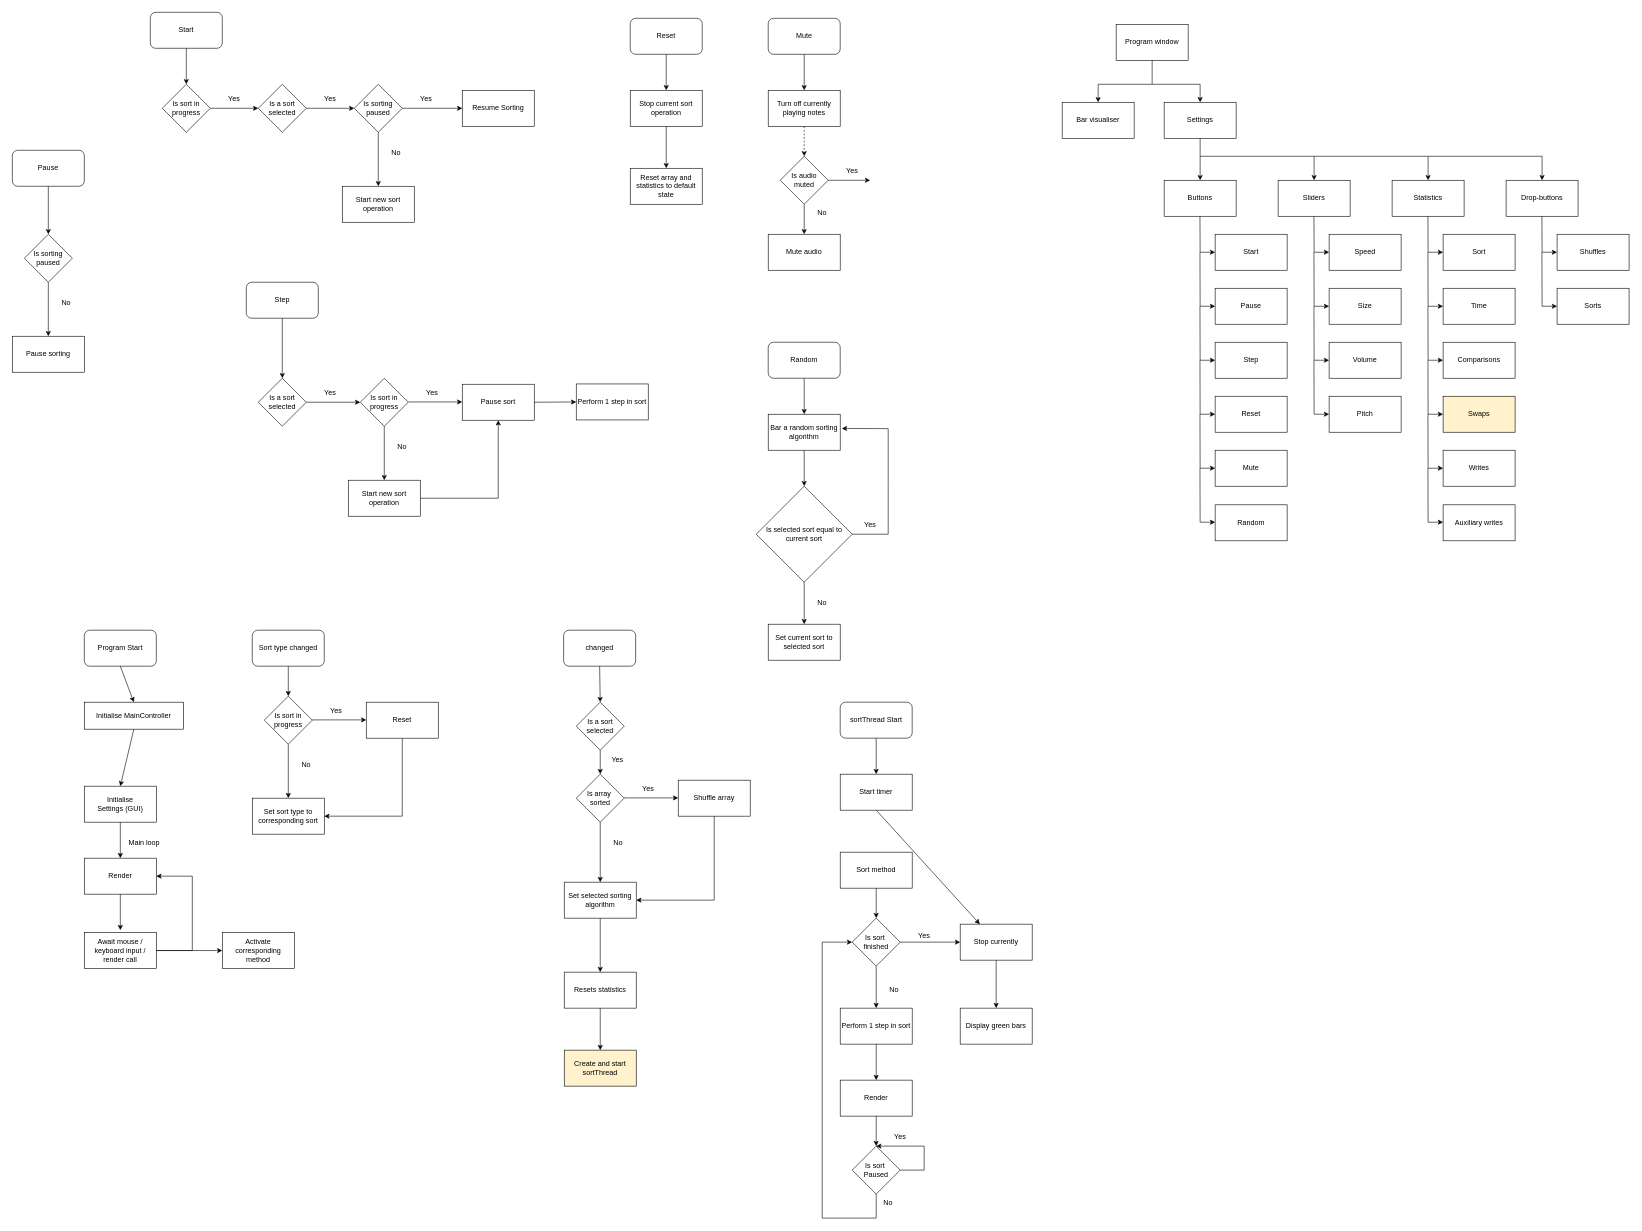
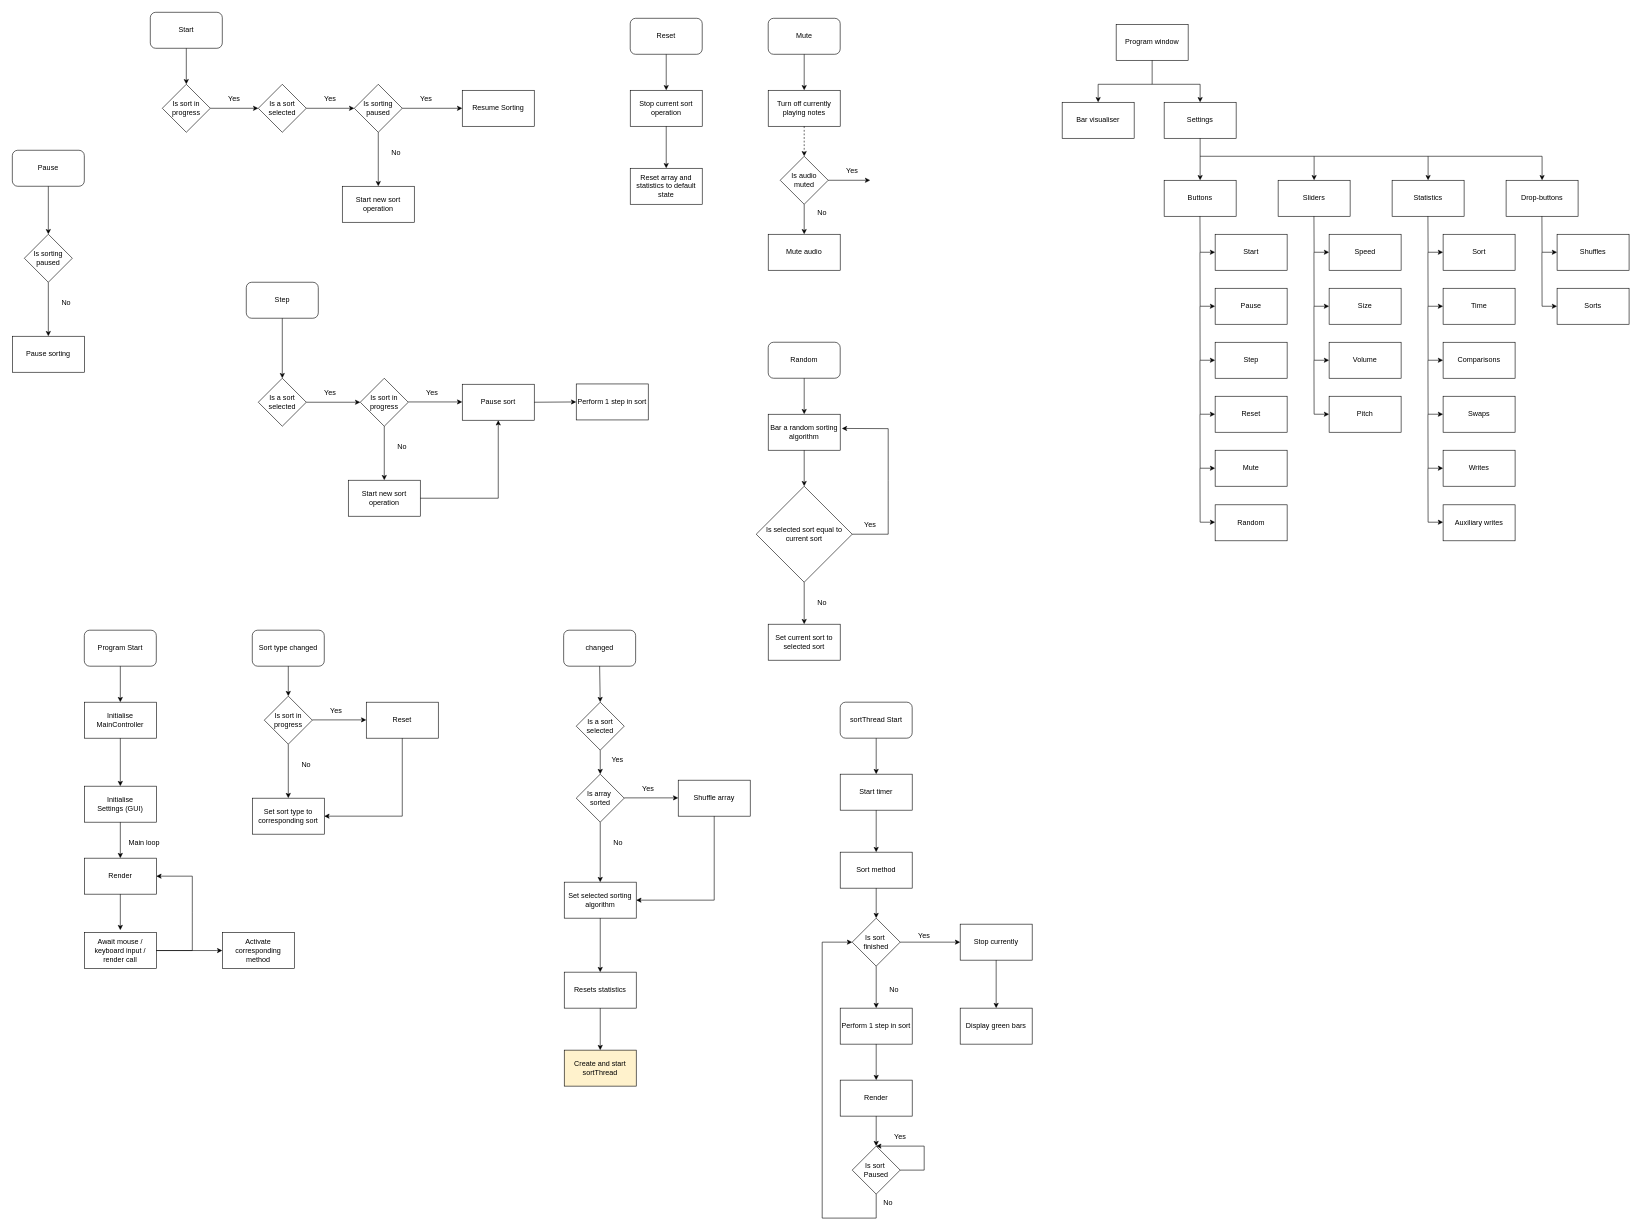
(1479, 414) -> (1479, 414)
(134, 716) -> (120, 720)
(927, 866) -> (876, 811)
